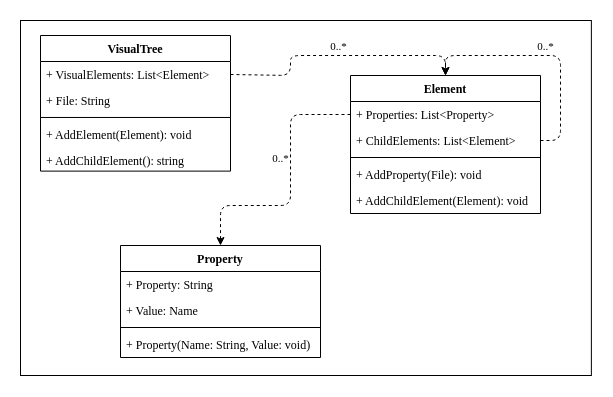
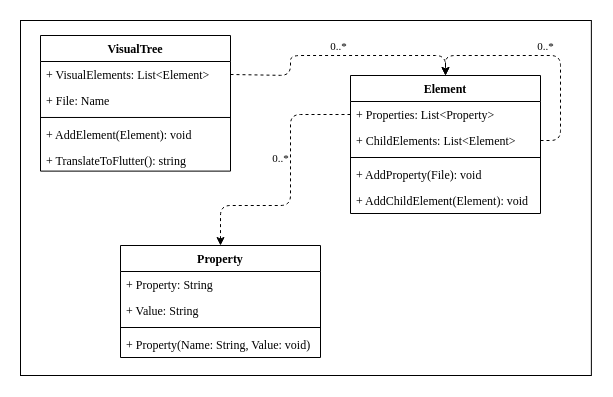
(84, 101) -> (79, 101)
(126, 161) -> (137, 161)
(163, 311) -> (169, 311)
